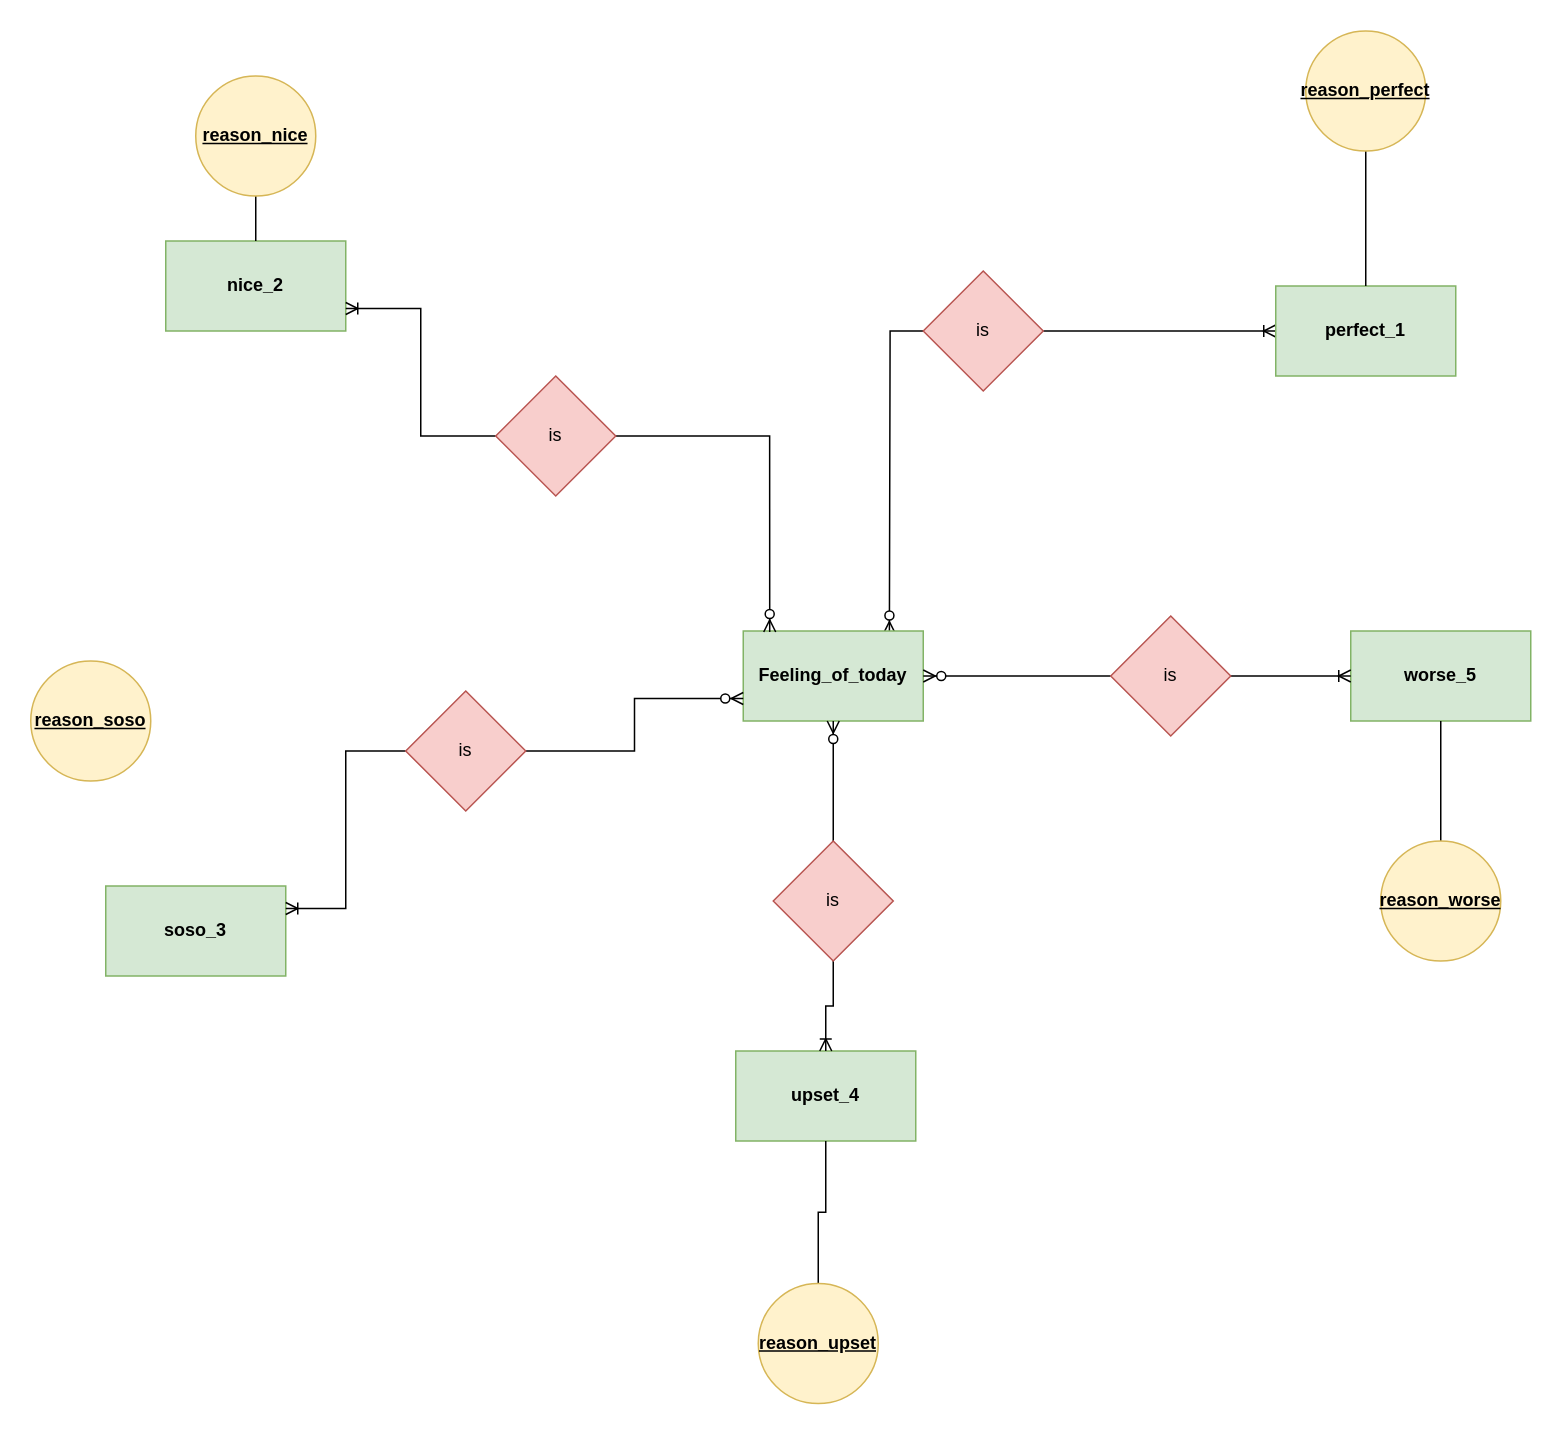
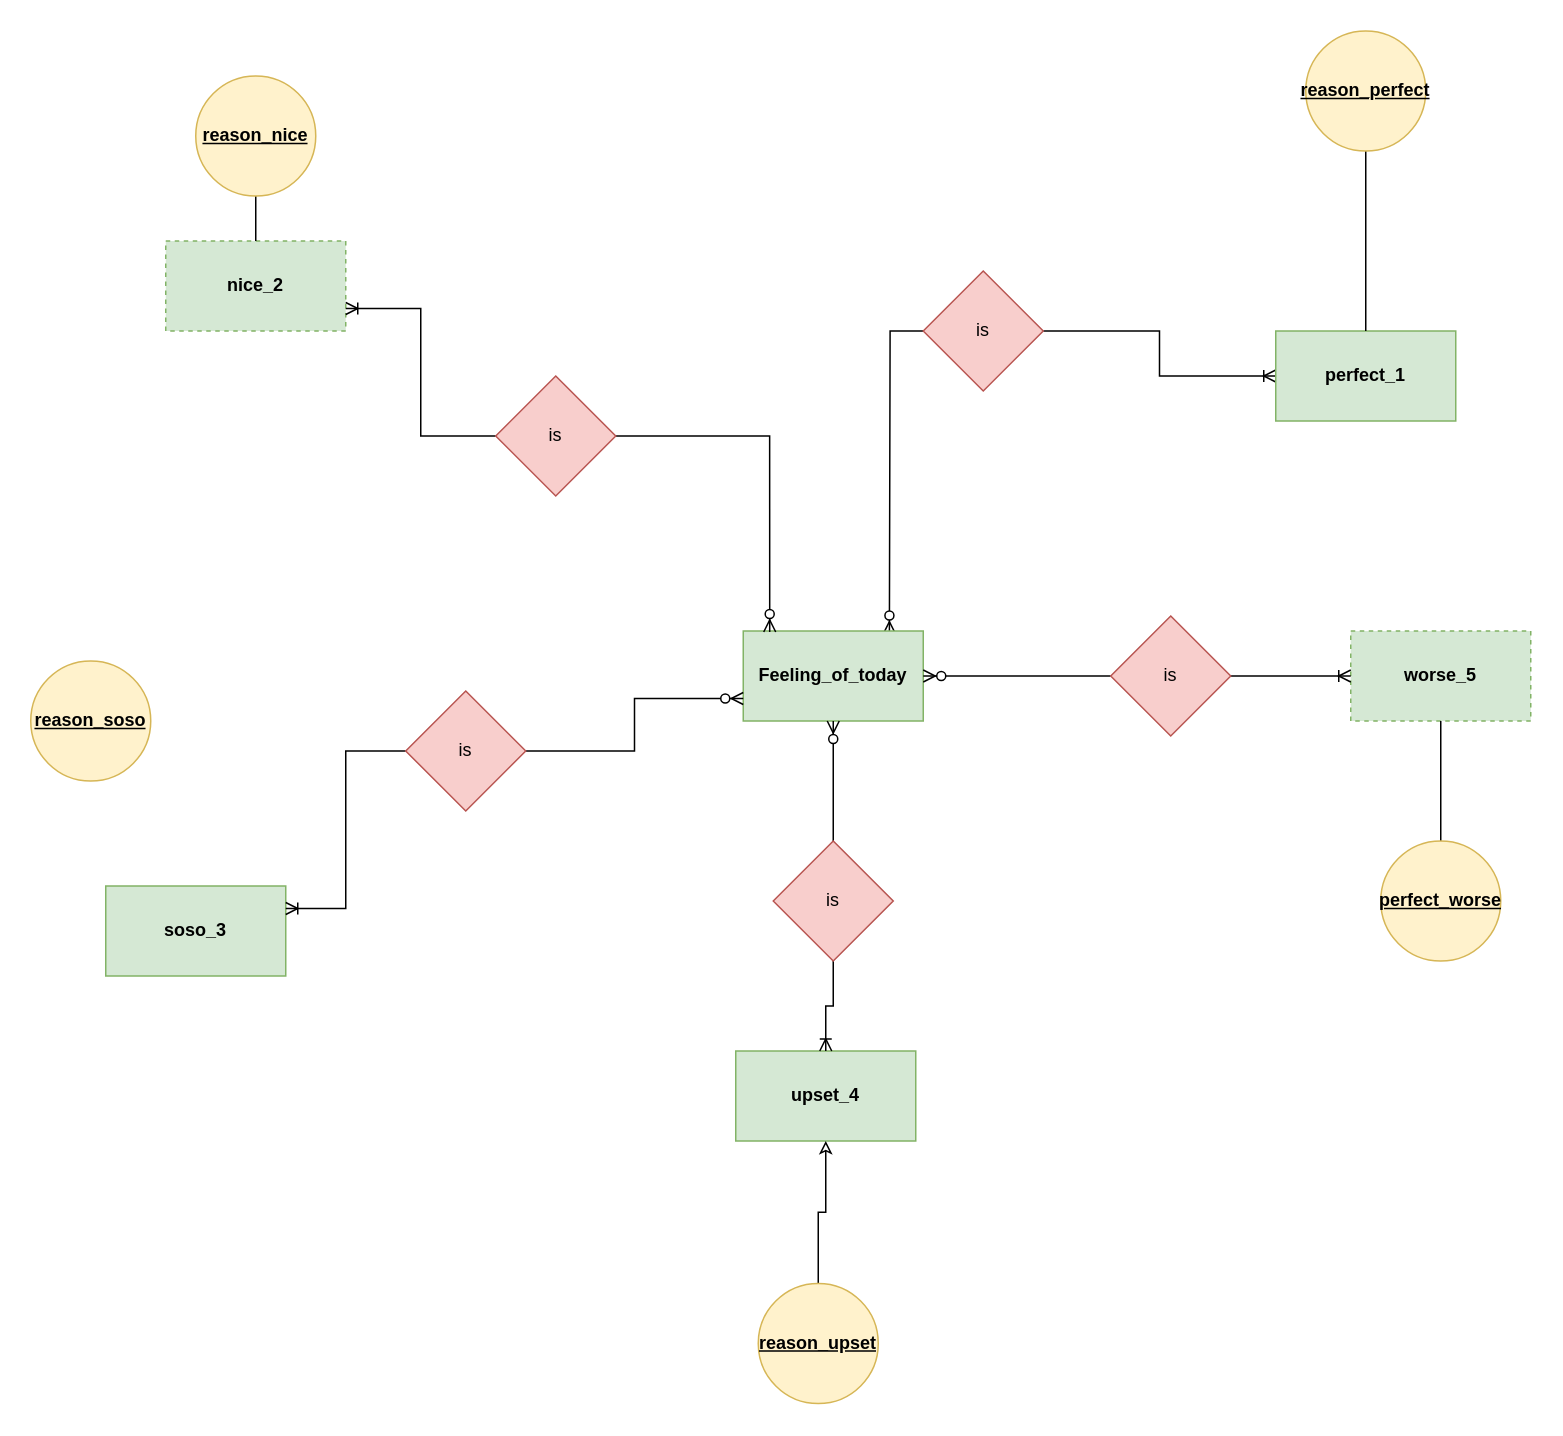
(256, 286) -> (256, 286)
(1366, 331) -> (1366, 376)
(1441, 676) -> (1441, 676)
(1441, 901) -> (1441, 901)
(826, 1148) -> (826, 1152)
